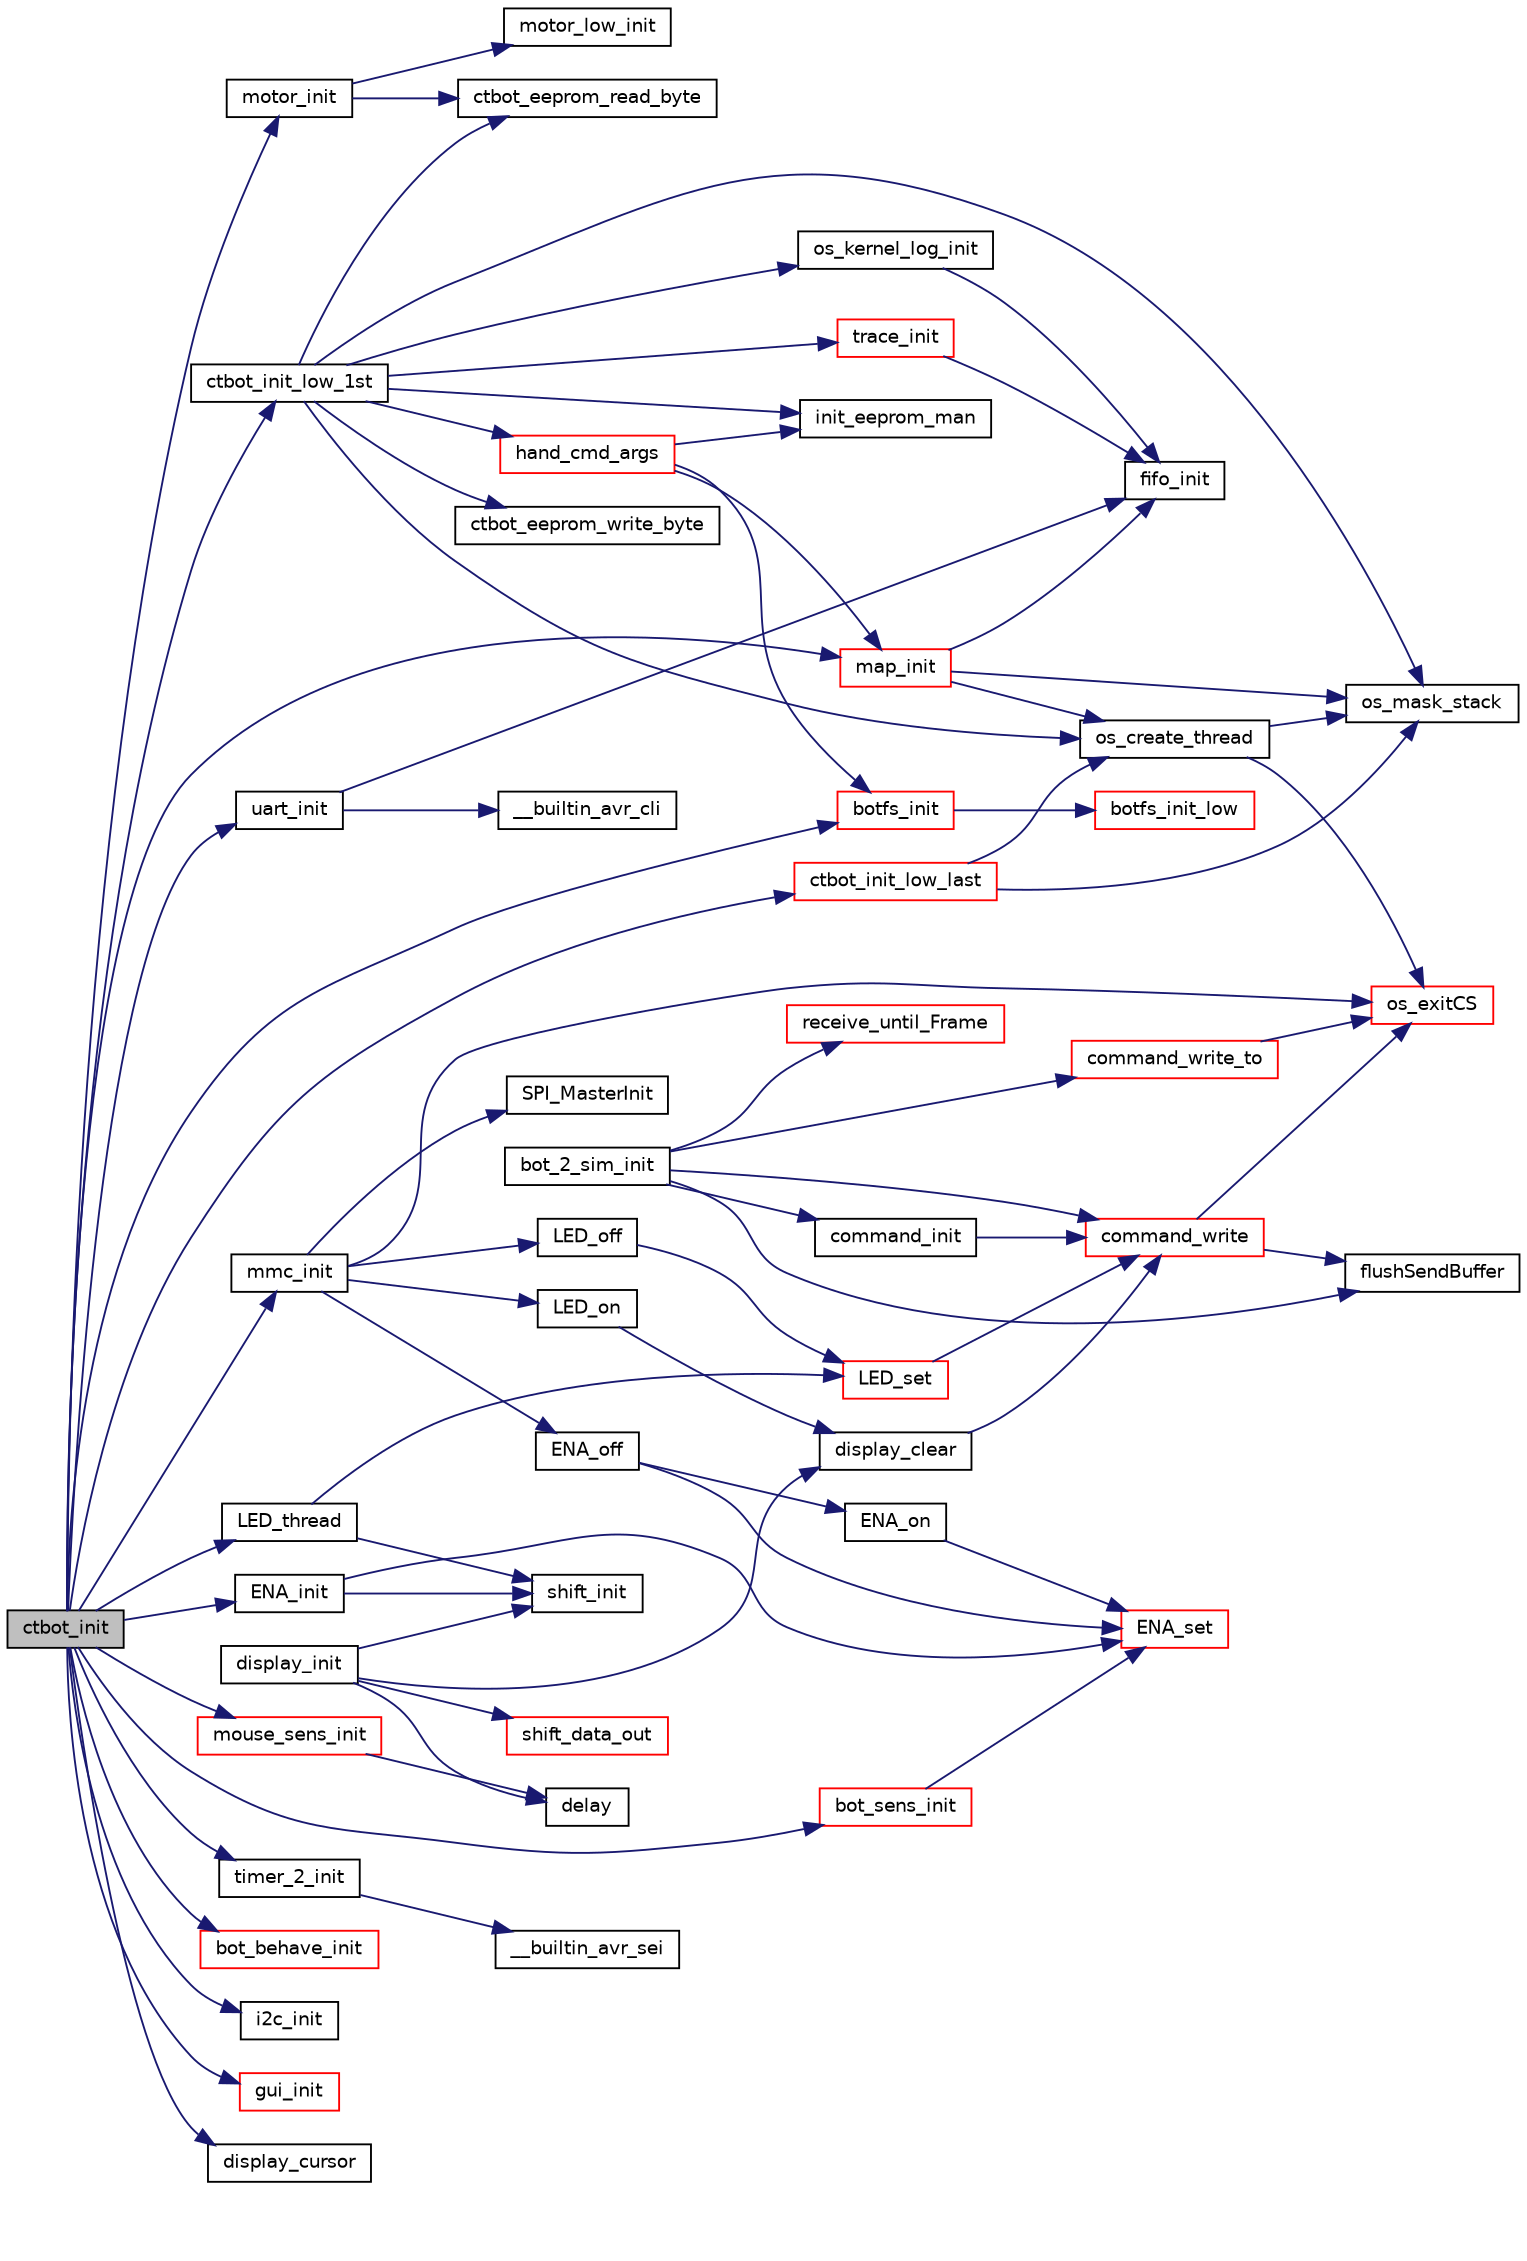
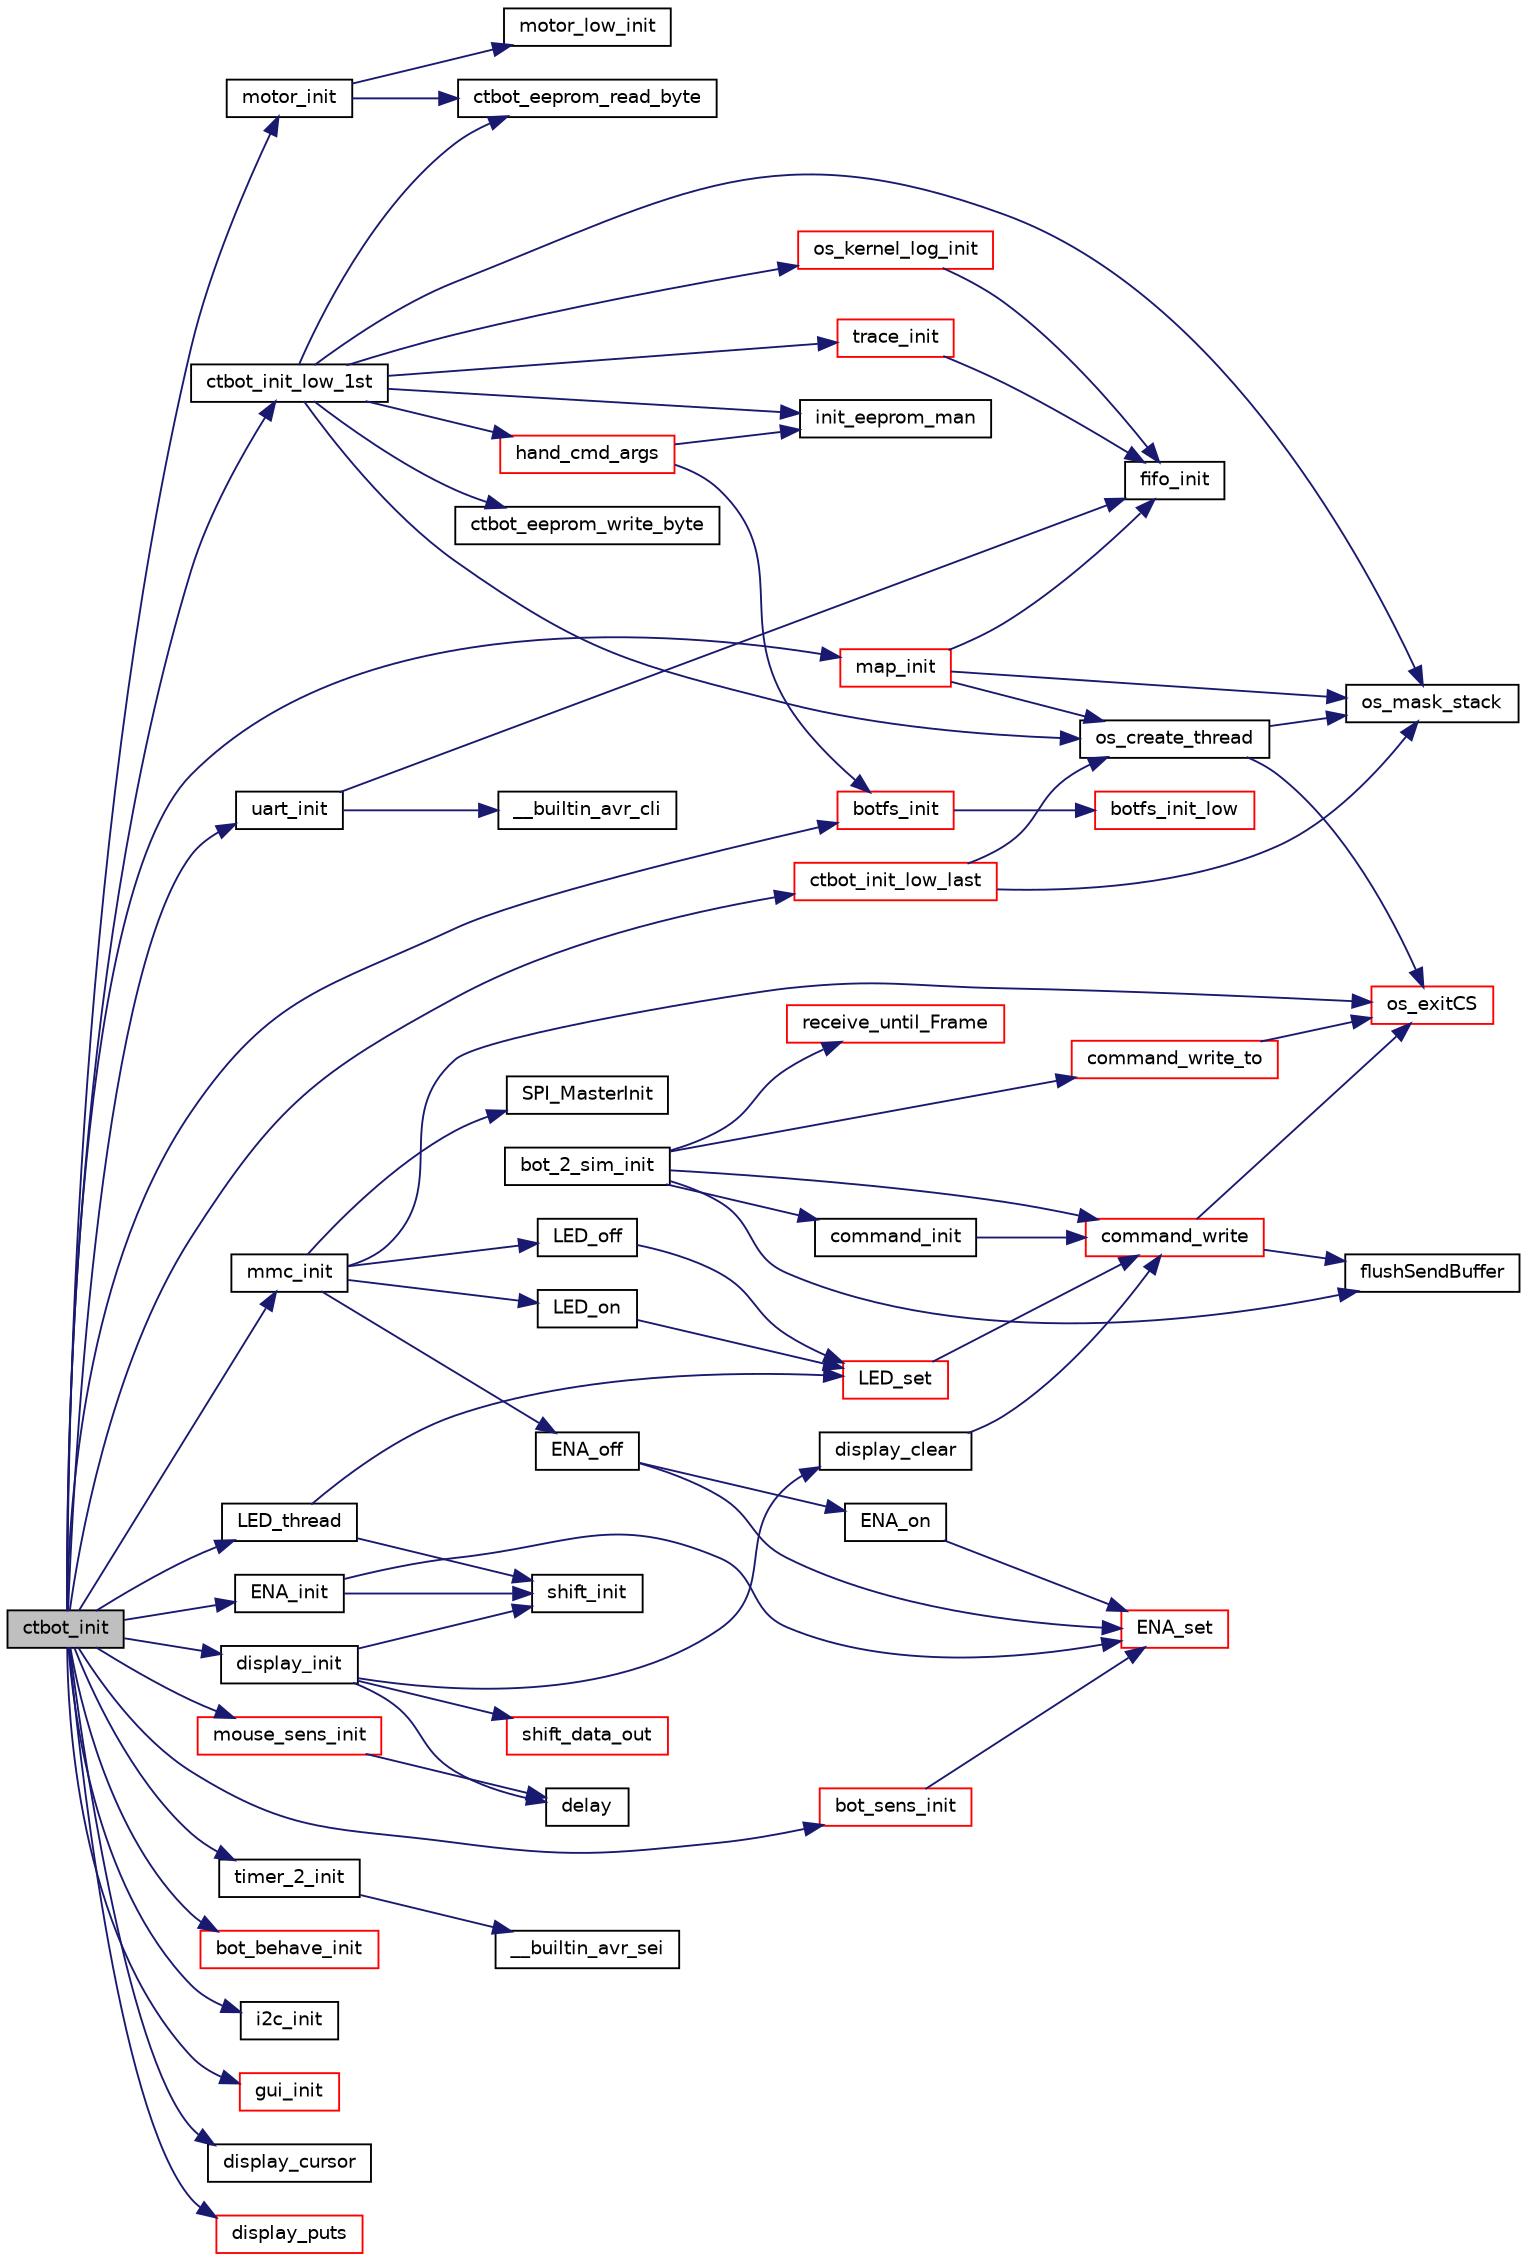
(896, 250) -> (896, 250)
(783, 538) -> none
(725, 1386) -> (731, 1342)
none -> (163, 1645)
none -> (289, 2234)
